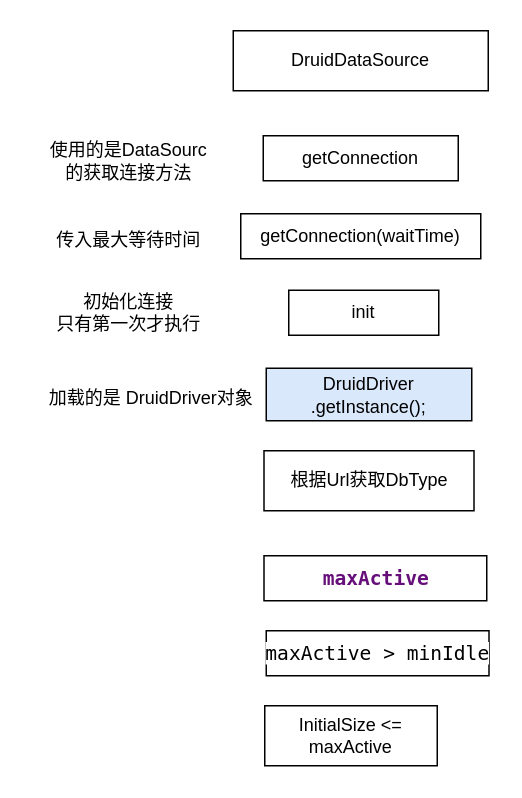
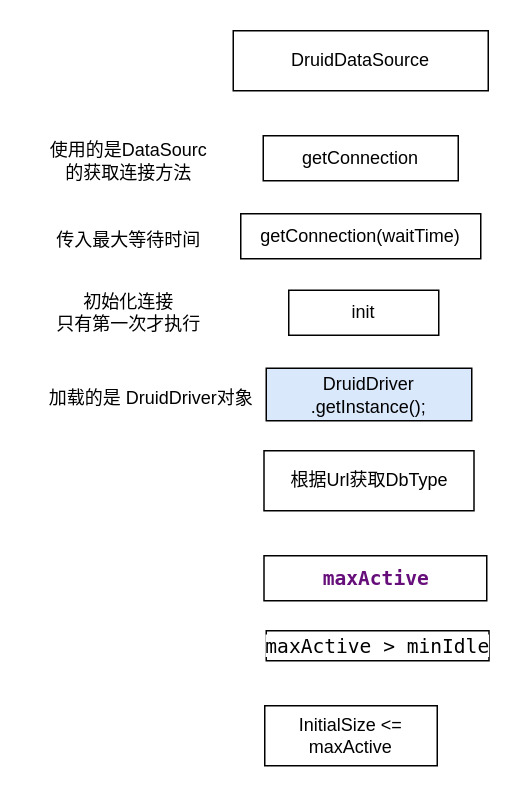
(378, 653) -> (378, 646)
